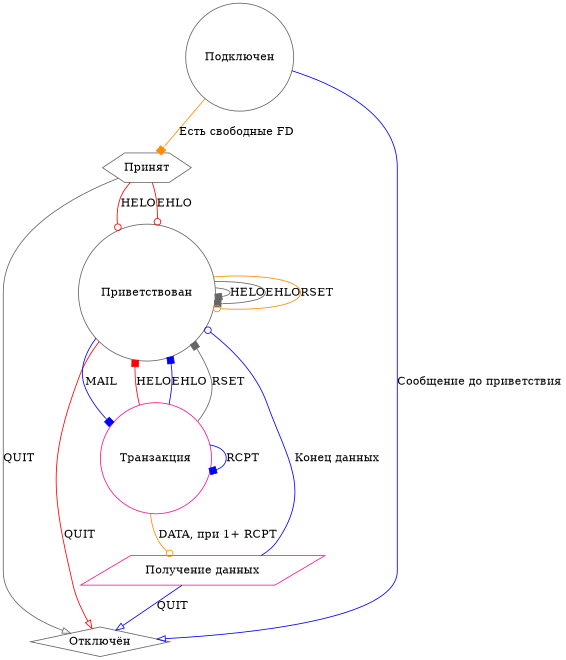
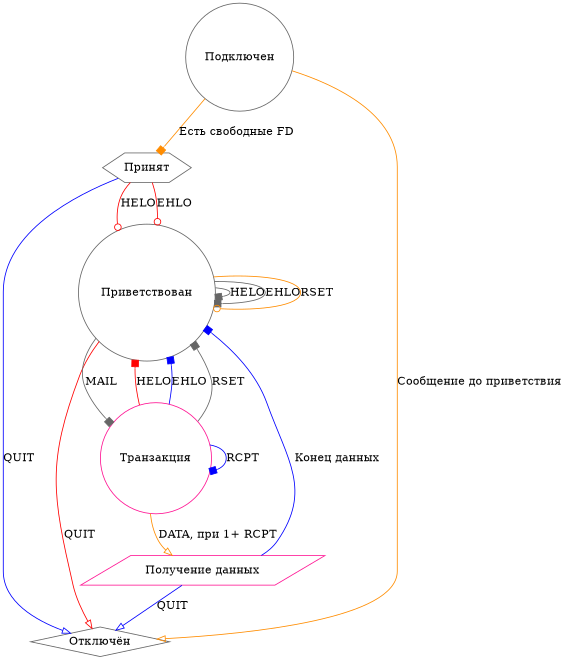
(84, 382) -> (84, 382)
(3, 391) -> (3, 391)
(397, 419) -> (397, 419)
(281, 439) -> (281, 440)
(155, 534) -> (155, 533)
